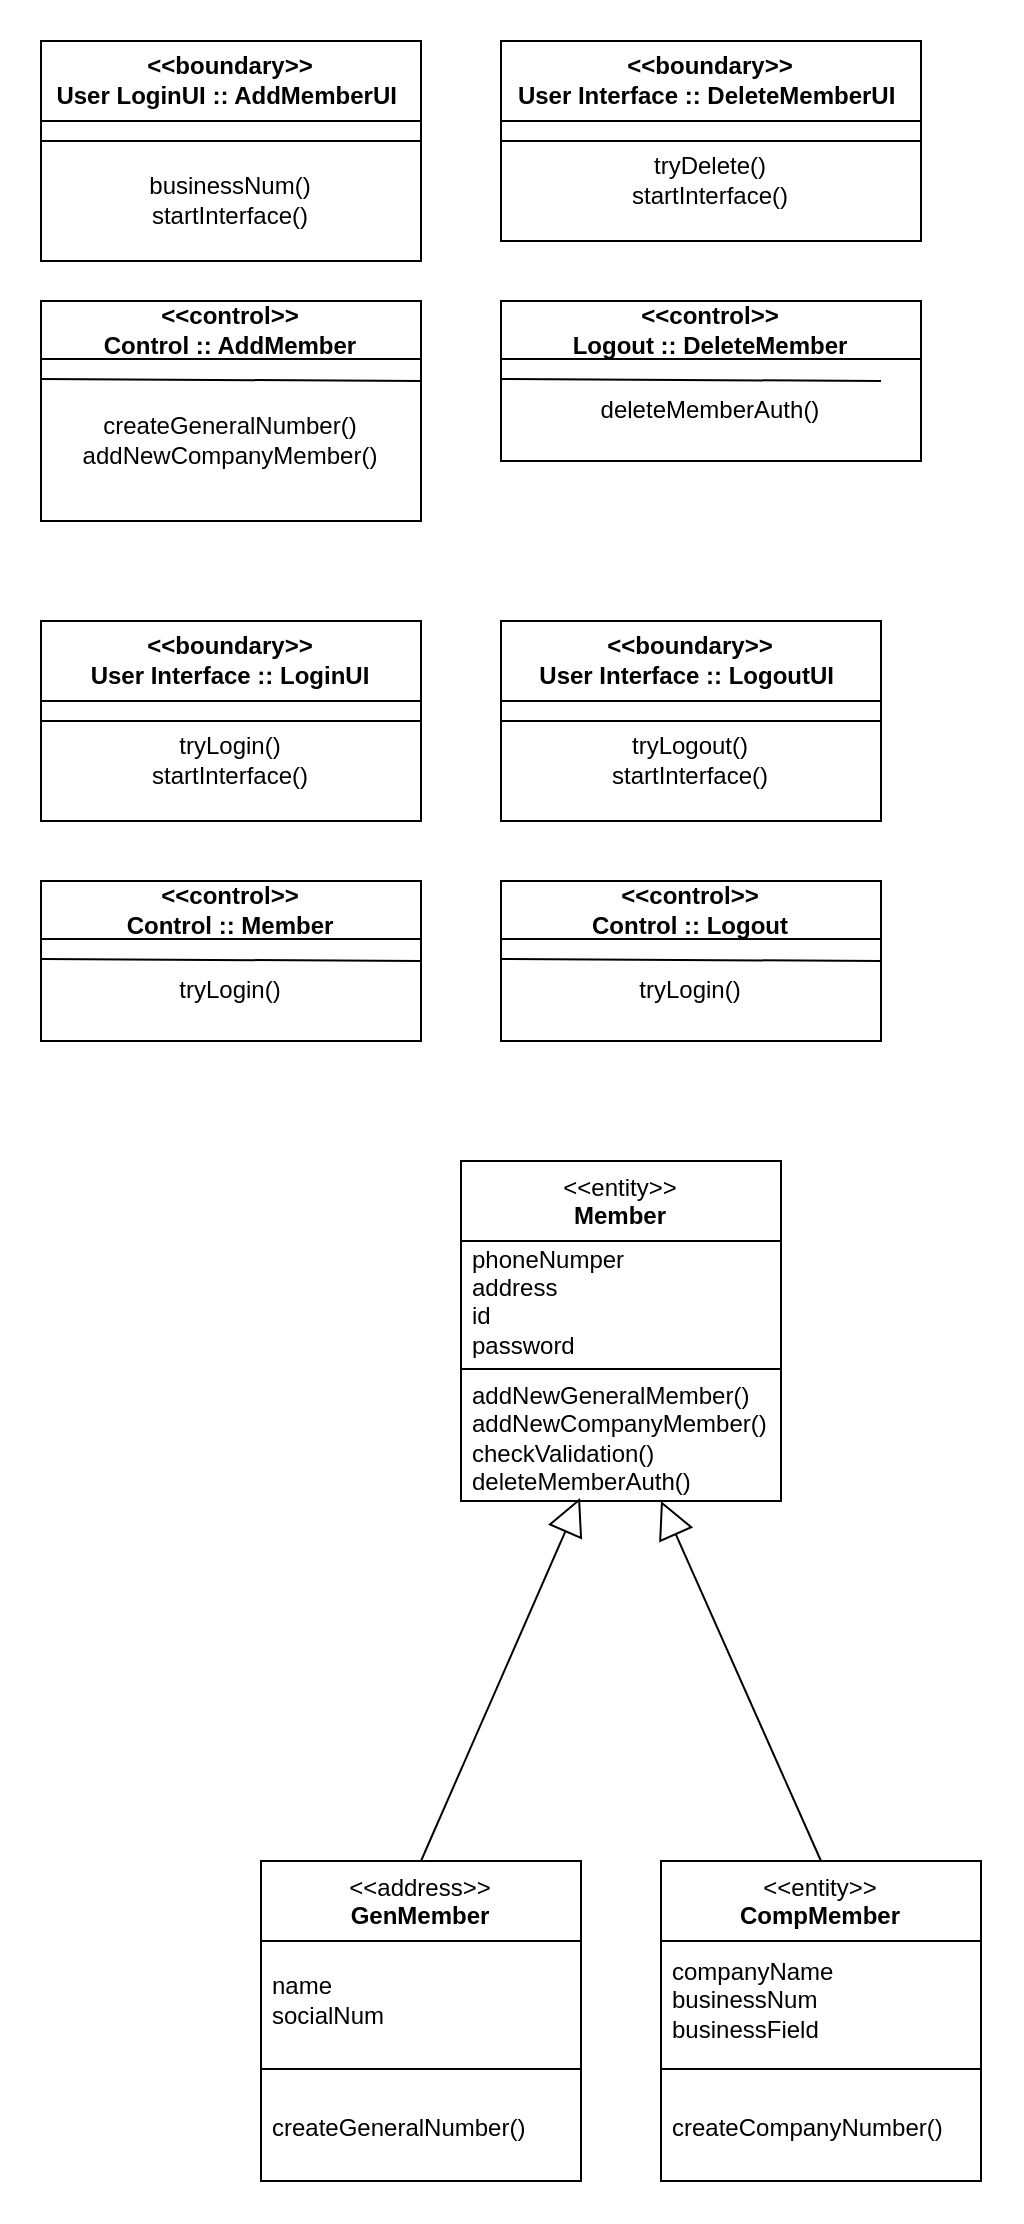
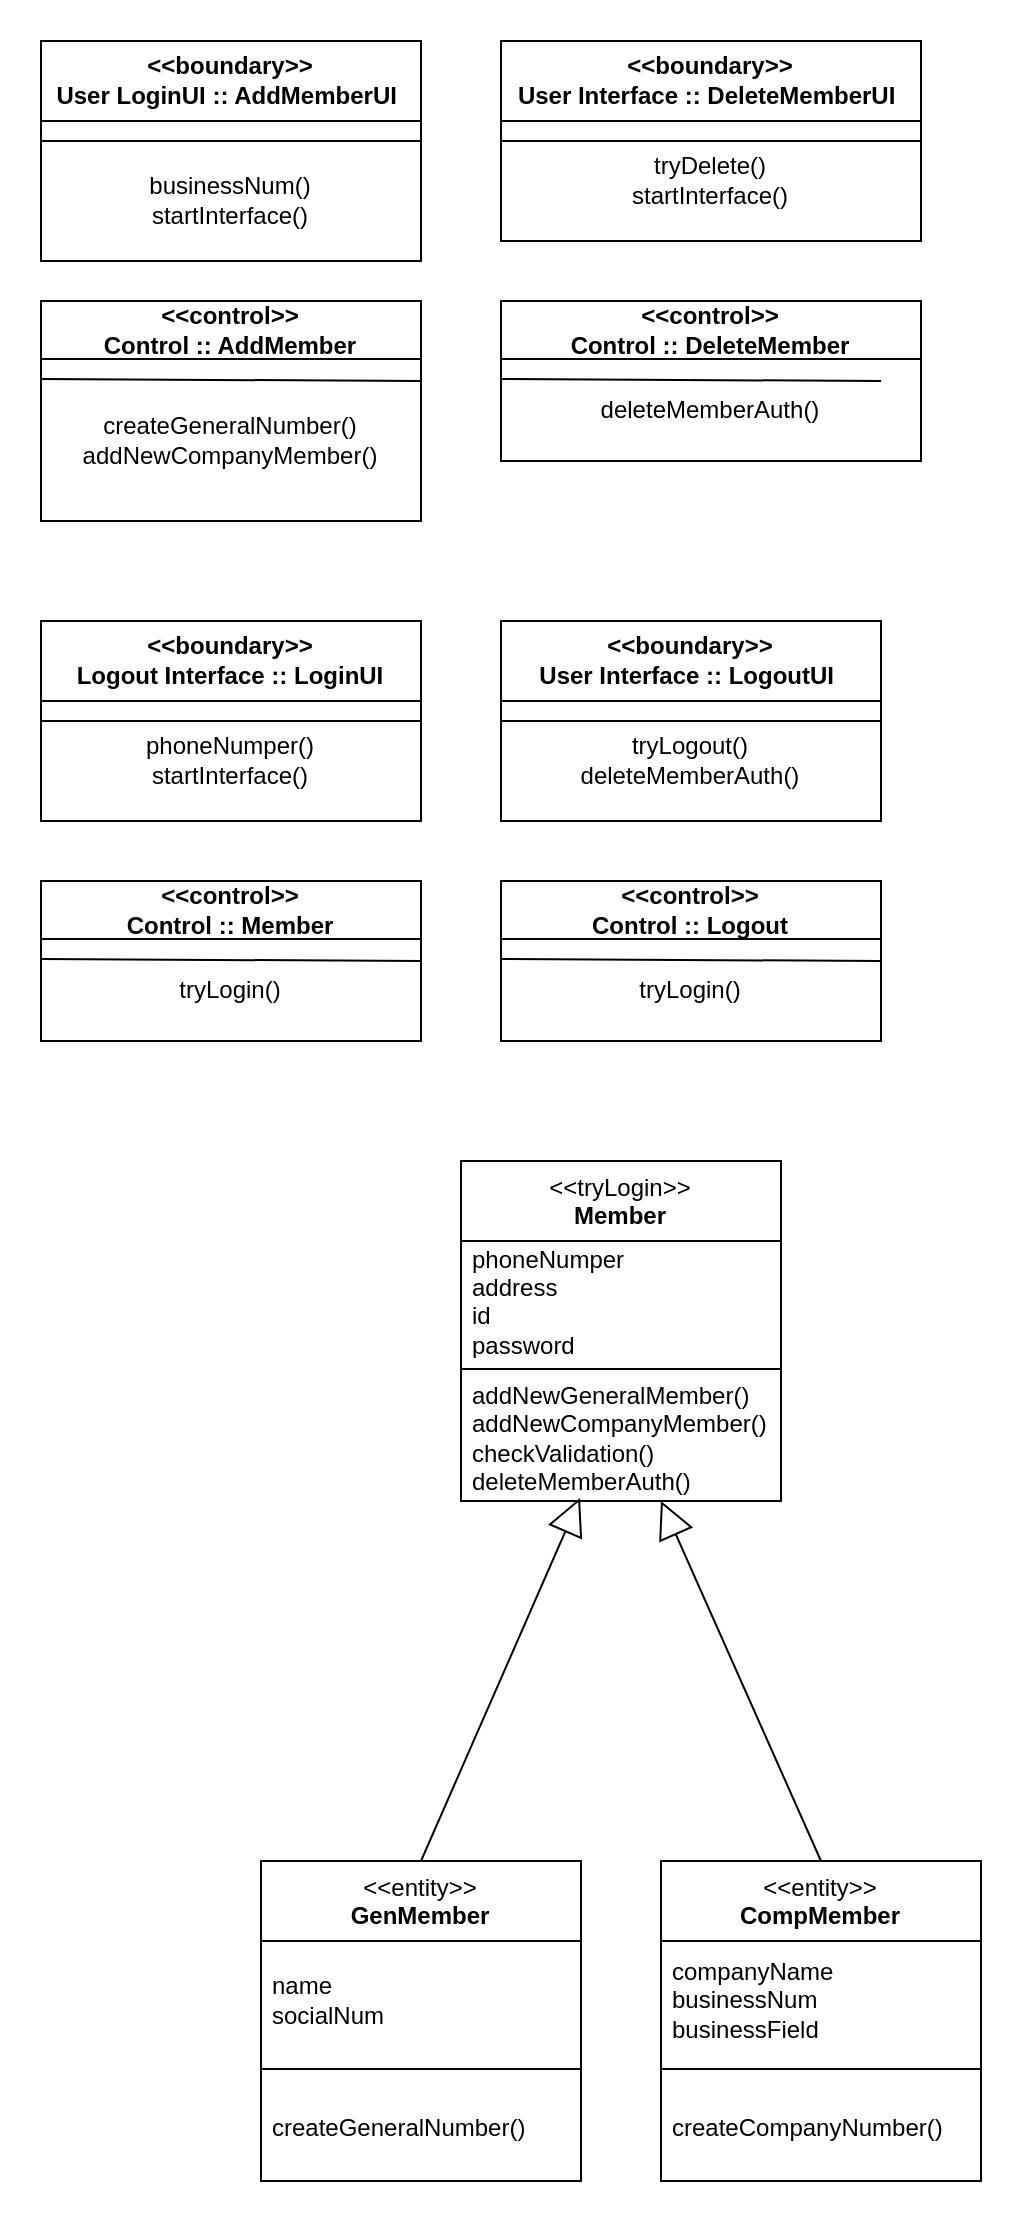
(711, 331) -> (711, 331)
(231, 661) -> (231, 661)
(231, 761) -> (231, 761)
(691, 761) -> (691, 761)
(621, 1204) -> (621, 1204)
(421, 1904) -> (421, 1904)
